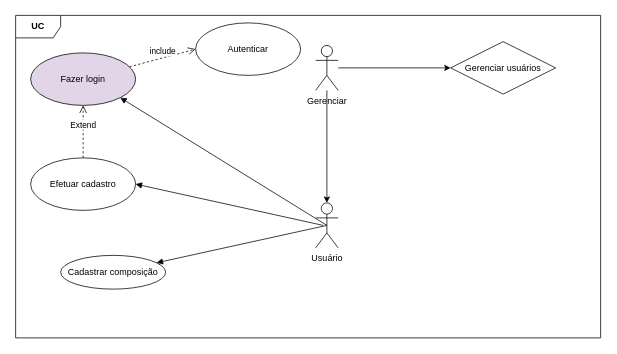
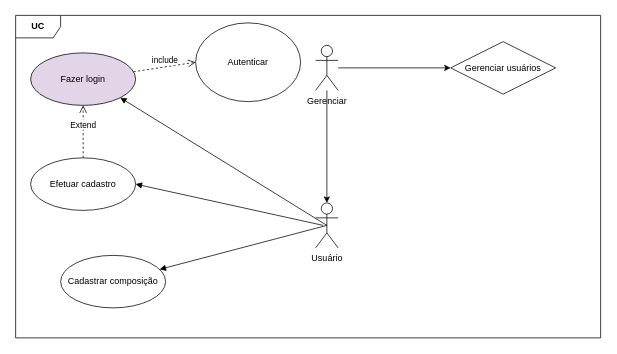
(248, 49) -> (248, 62)
(113, 272) -> (113, 282)
